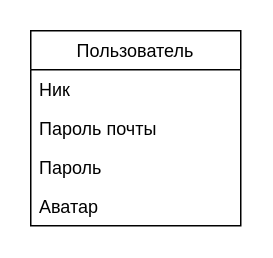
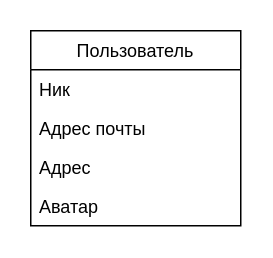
(97, 129) -> (92, 129)
(69, 168) -> (64, 168)
